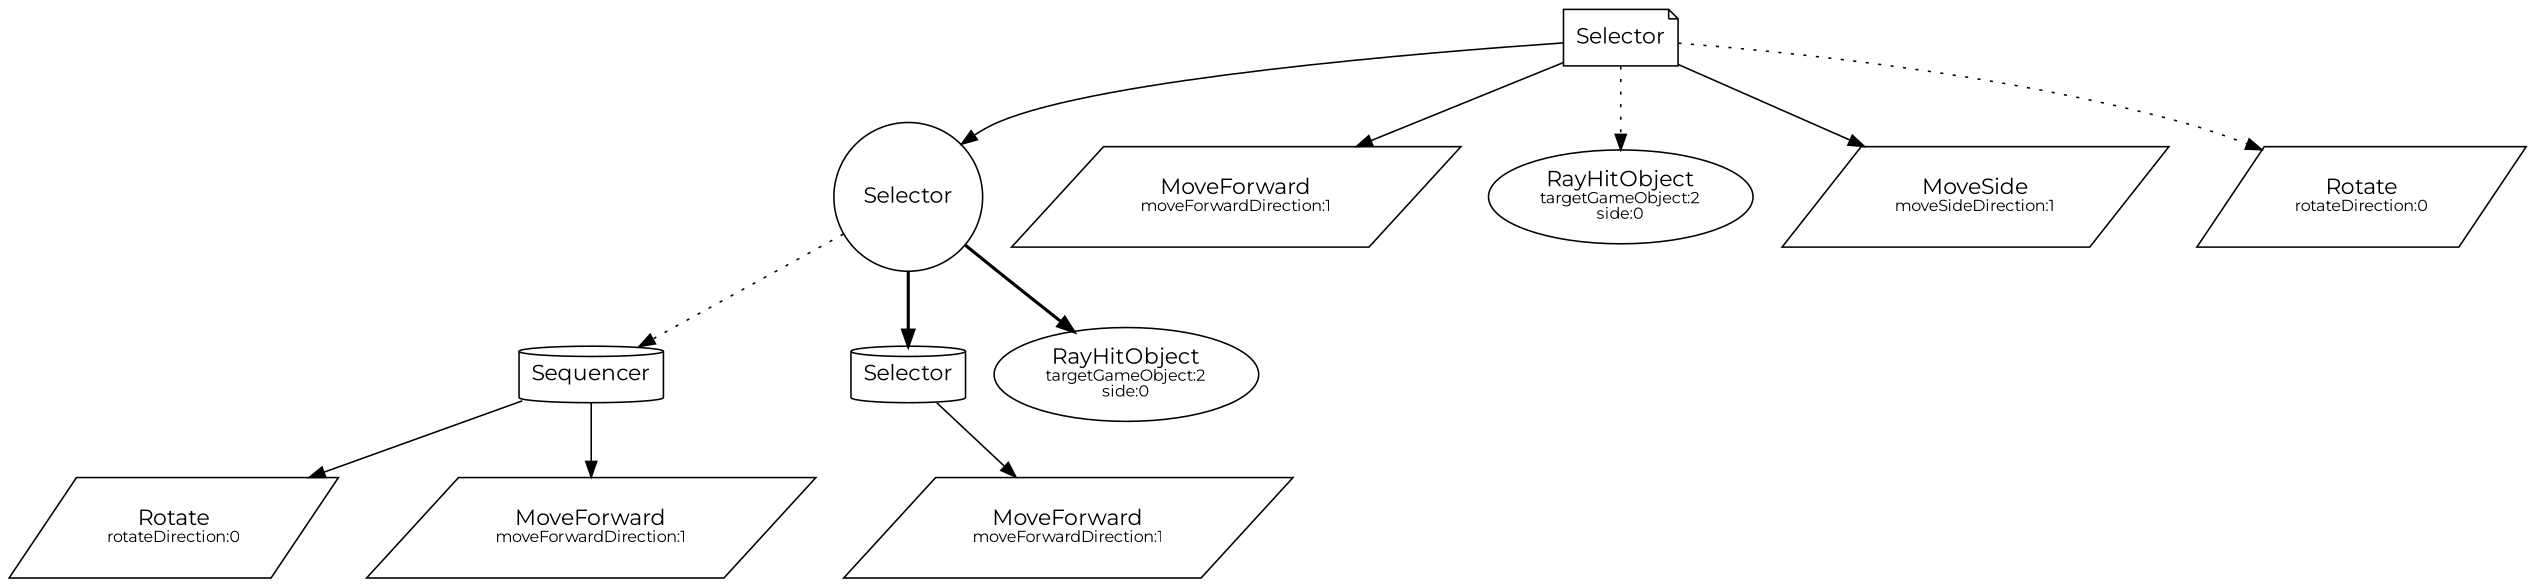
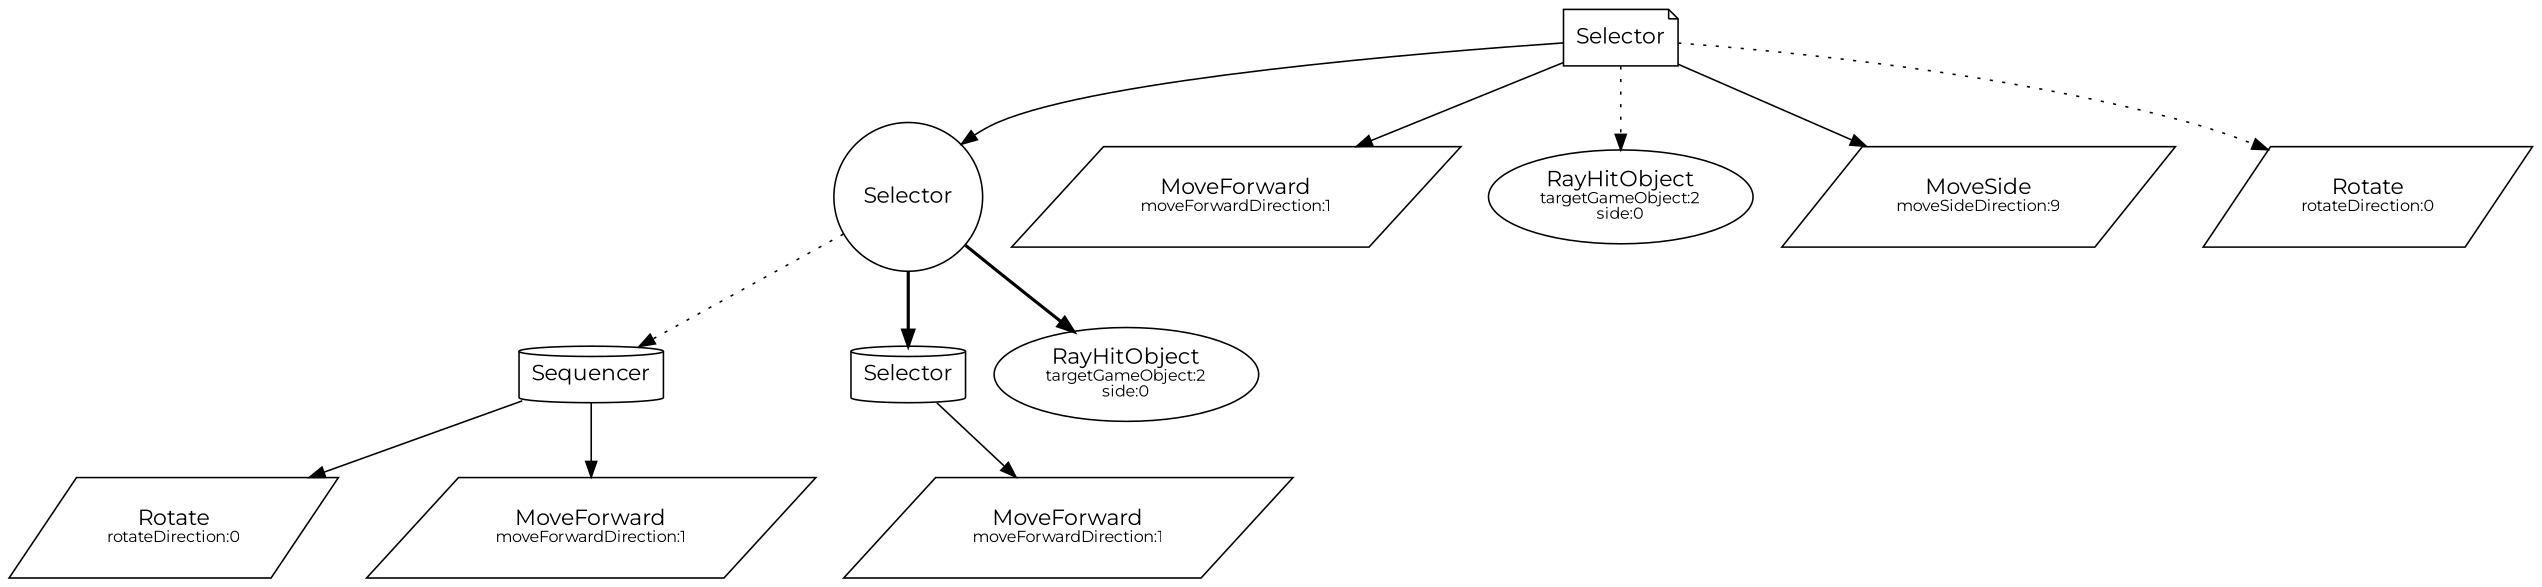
(1975, 206) -> (1979, 206)
